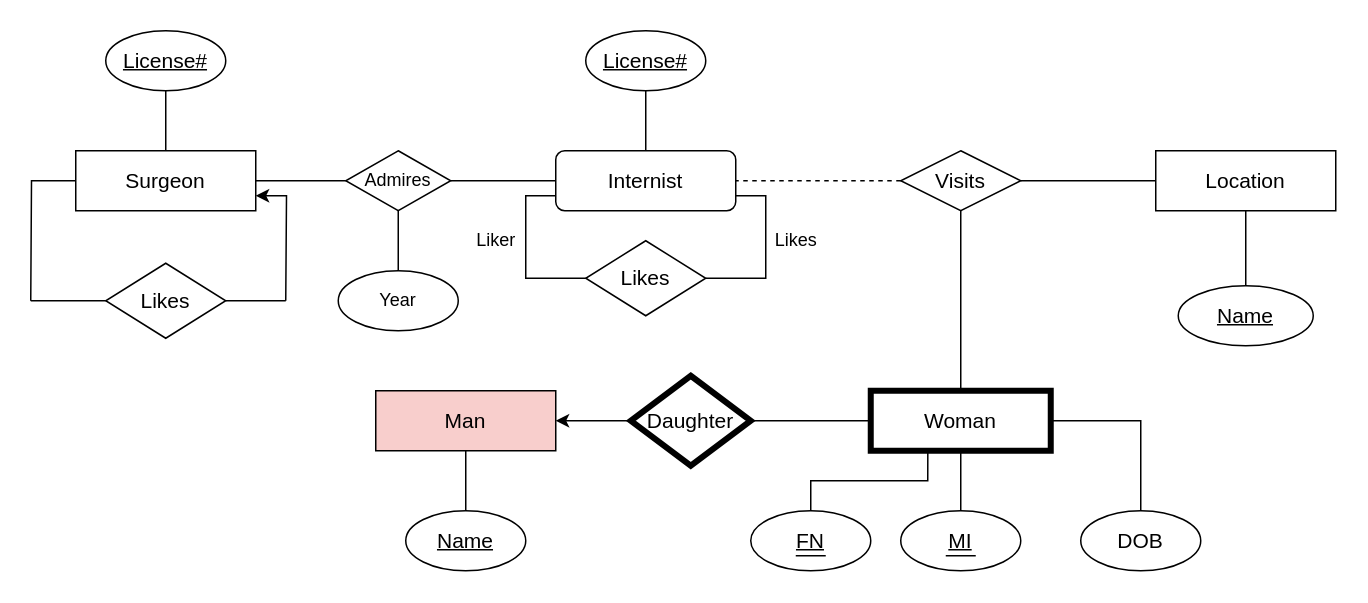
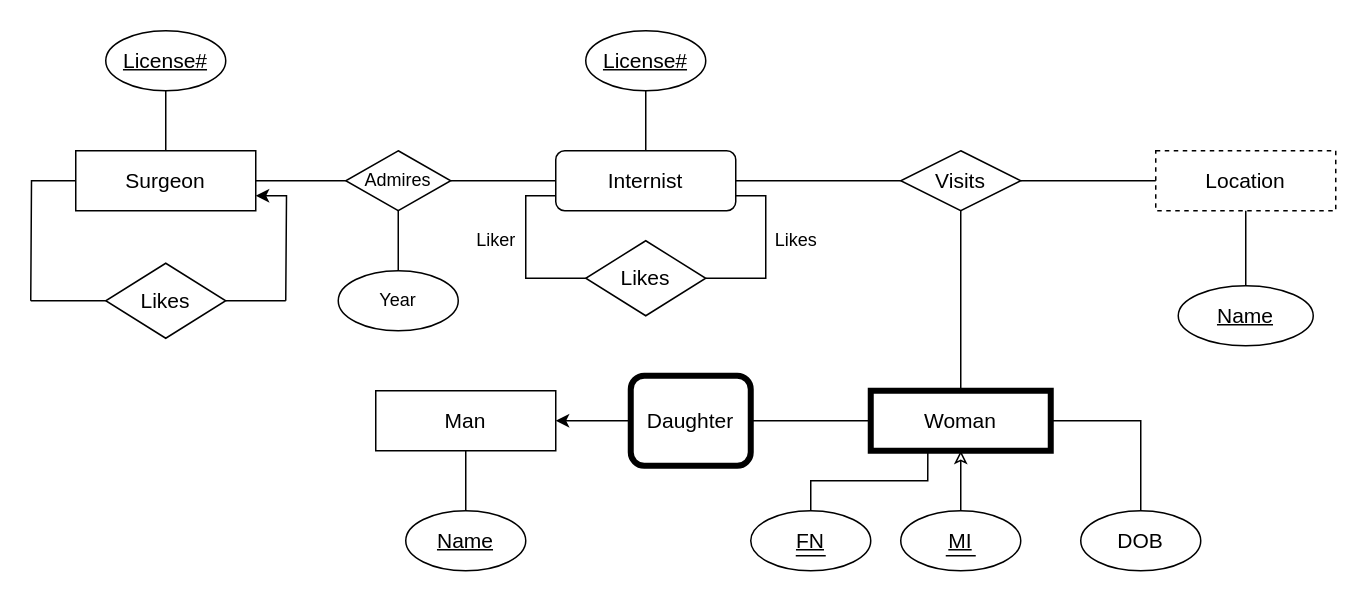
(818, 181) -> (818, 181)
(1246, 181) -> (1246, 181)
(466, 421) -> (466, 421)
(691, 421) -> (691, 421)
(961, 458) -> (961, 462)
